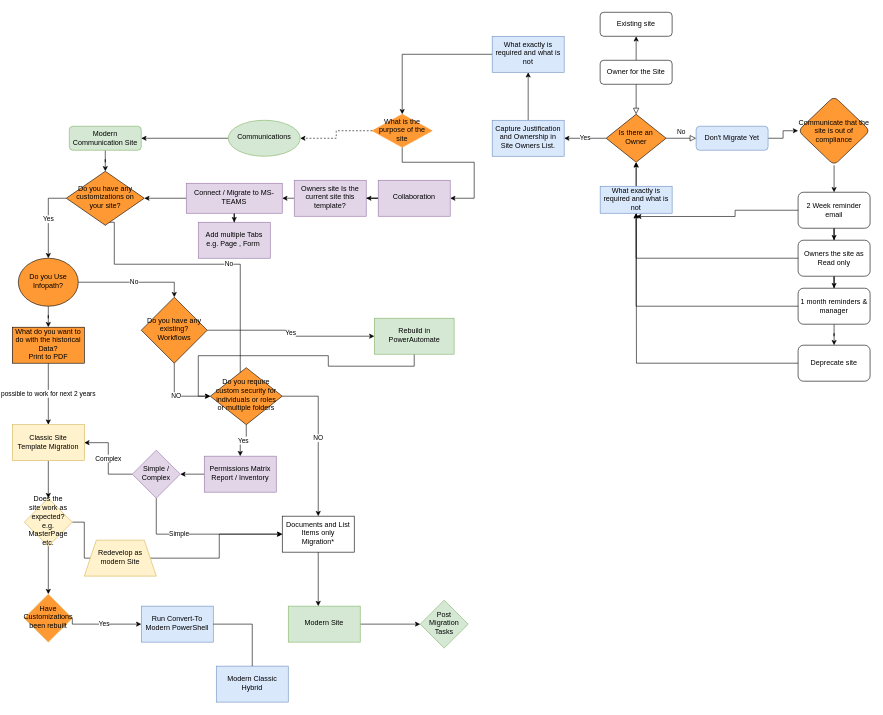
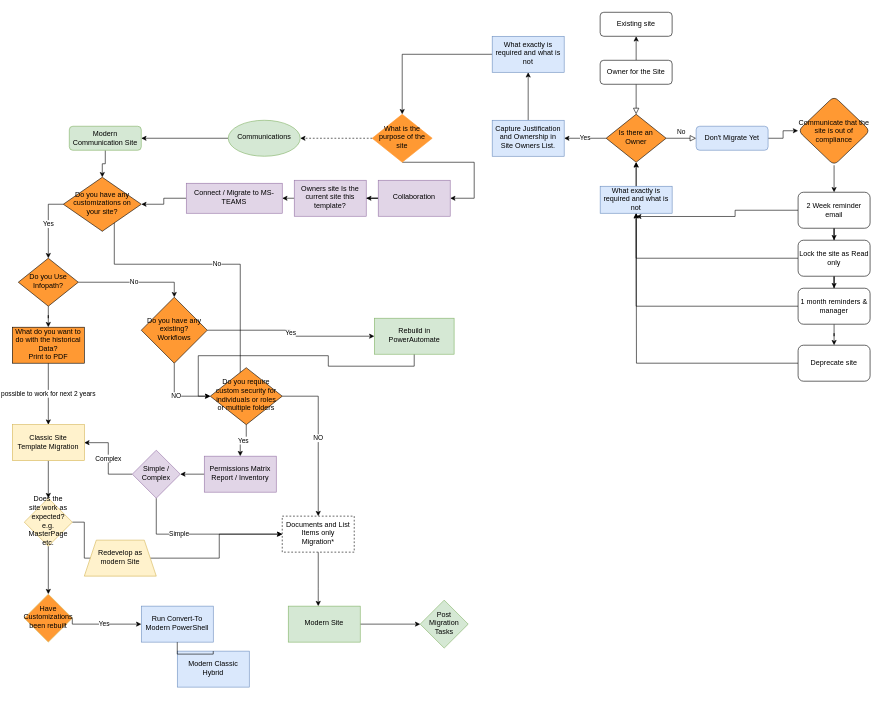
(402, 131) -> (402, 138)
(105, 198) -> (102, 204)
(234, 220) -> none
(234, 240) -> none
(834, 258) -> (834, 258)
(48, 282) -> (48, 282)
(318, 534) -> (318, 534)
(252, 684) -> (213, 669)
